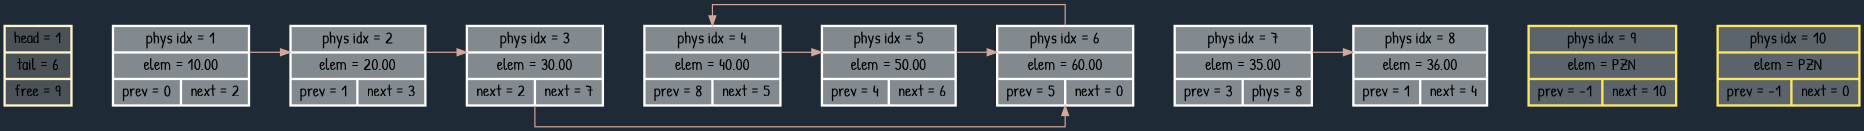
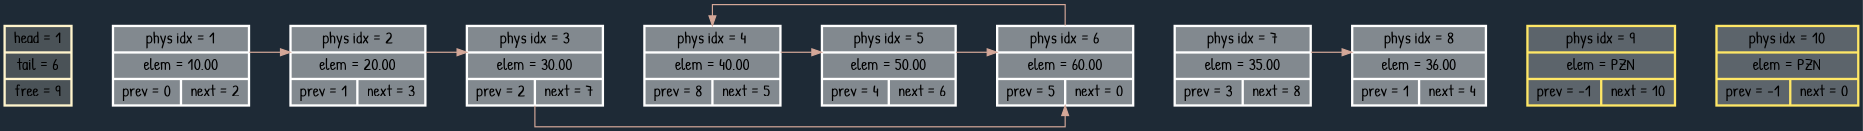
(501, 92) -> (501, 92)
(1277, 92) -> (1277, 92)
